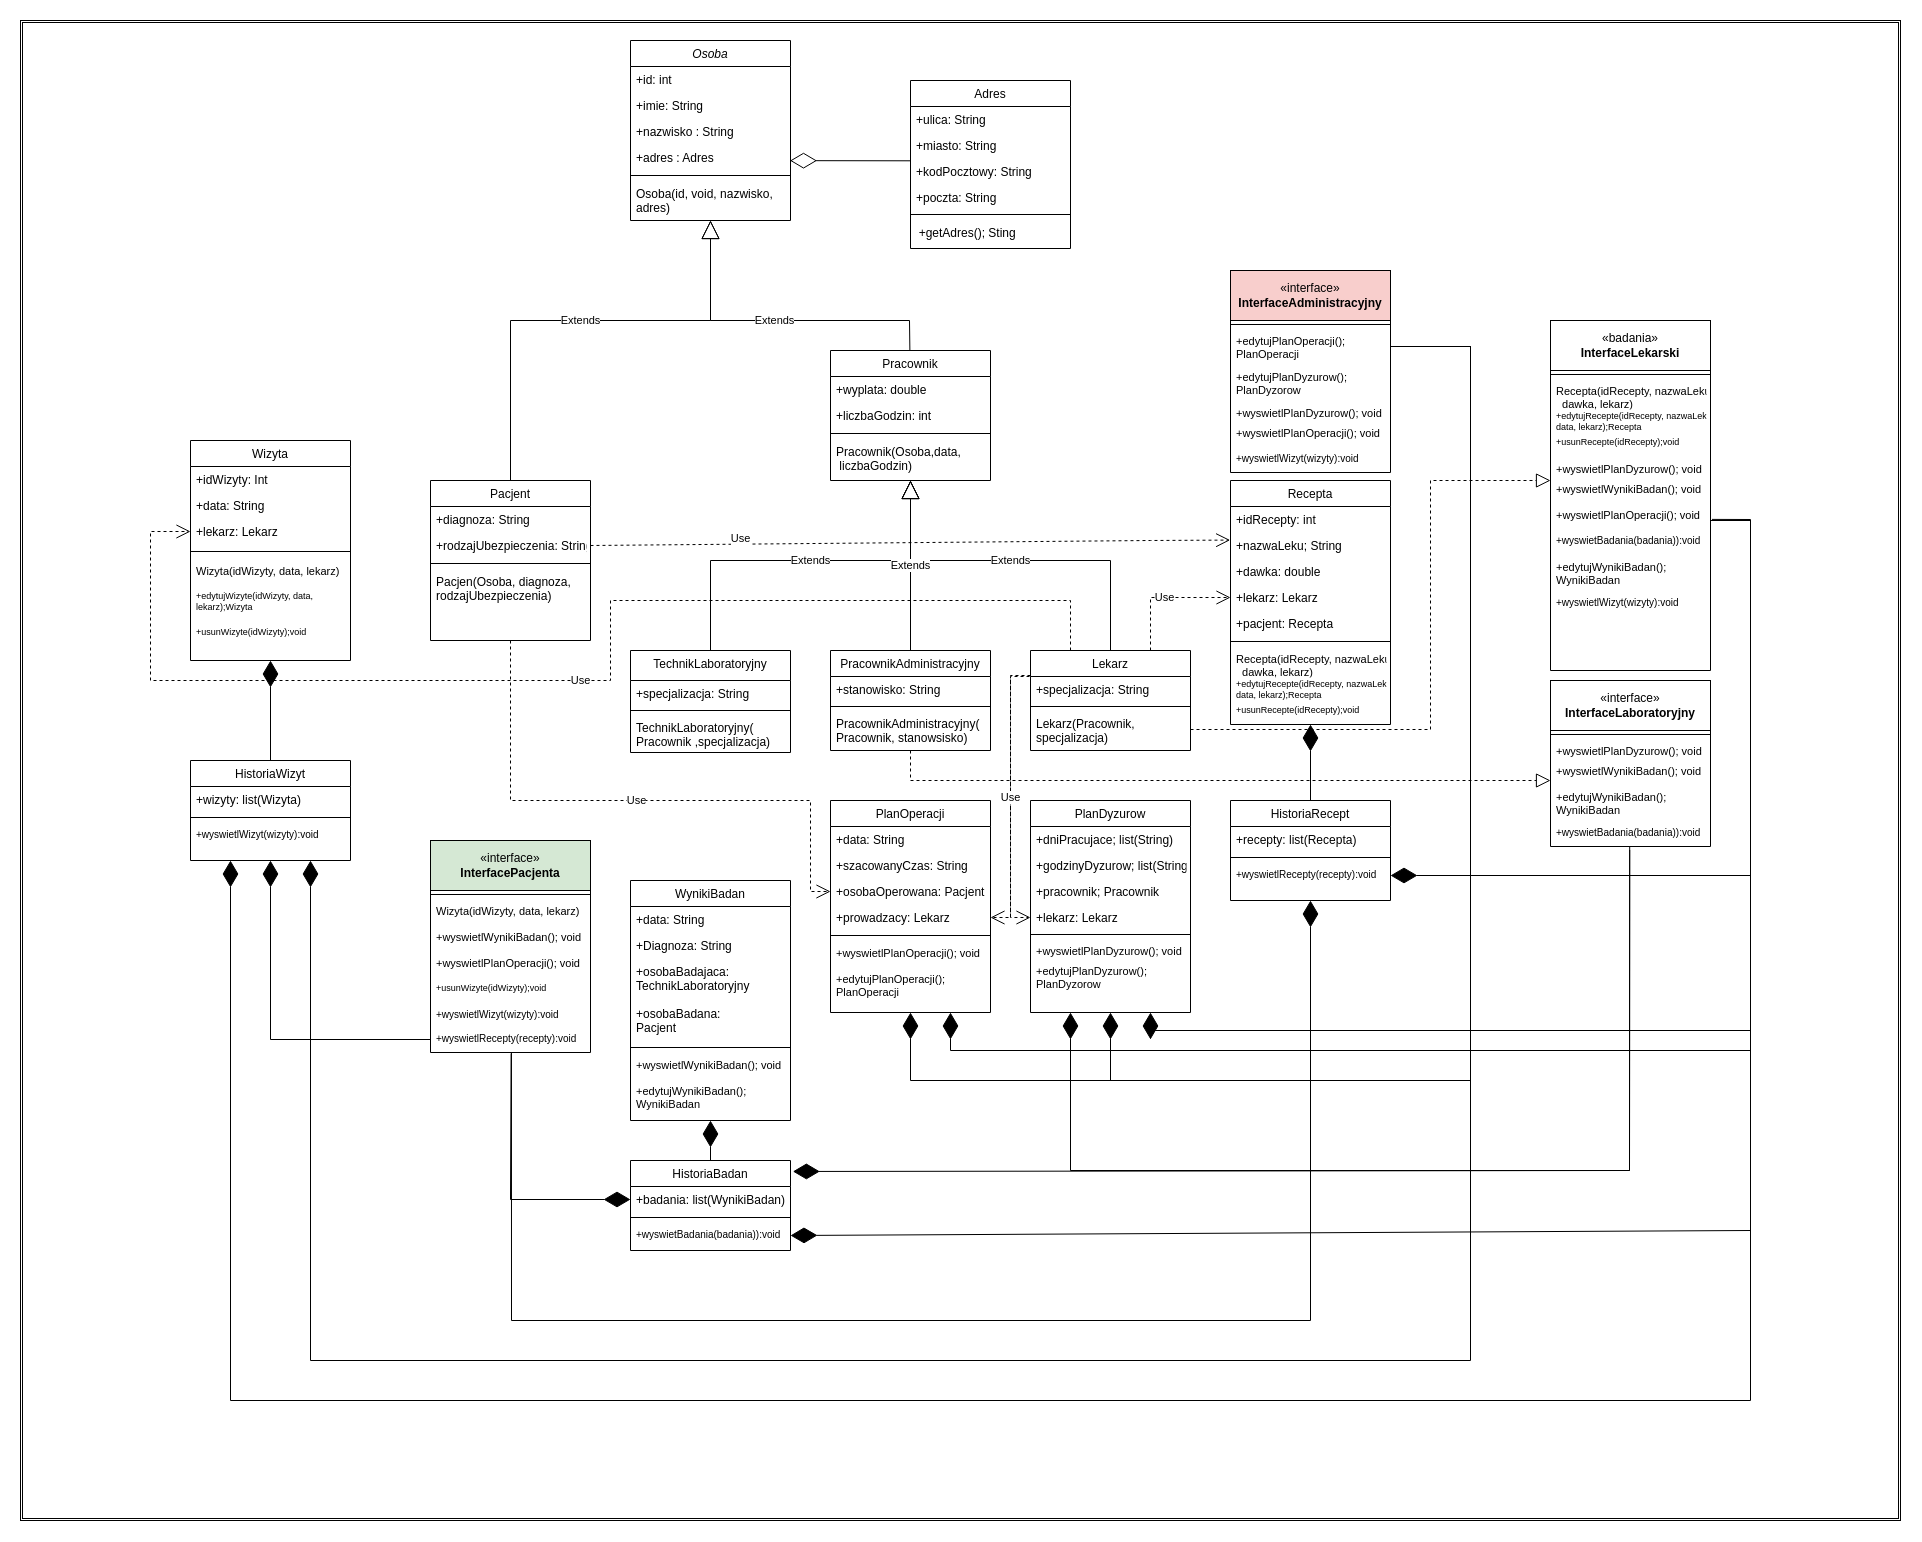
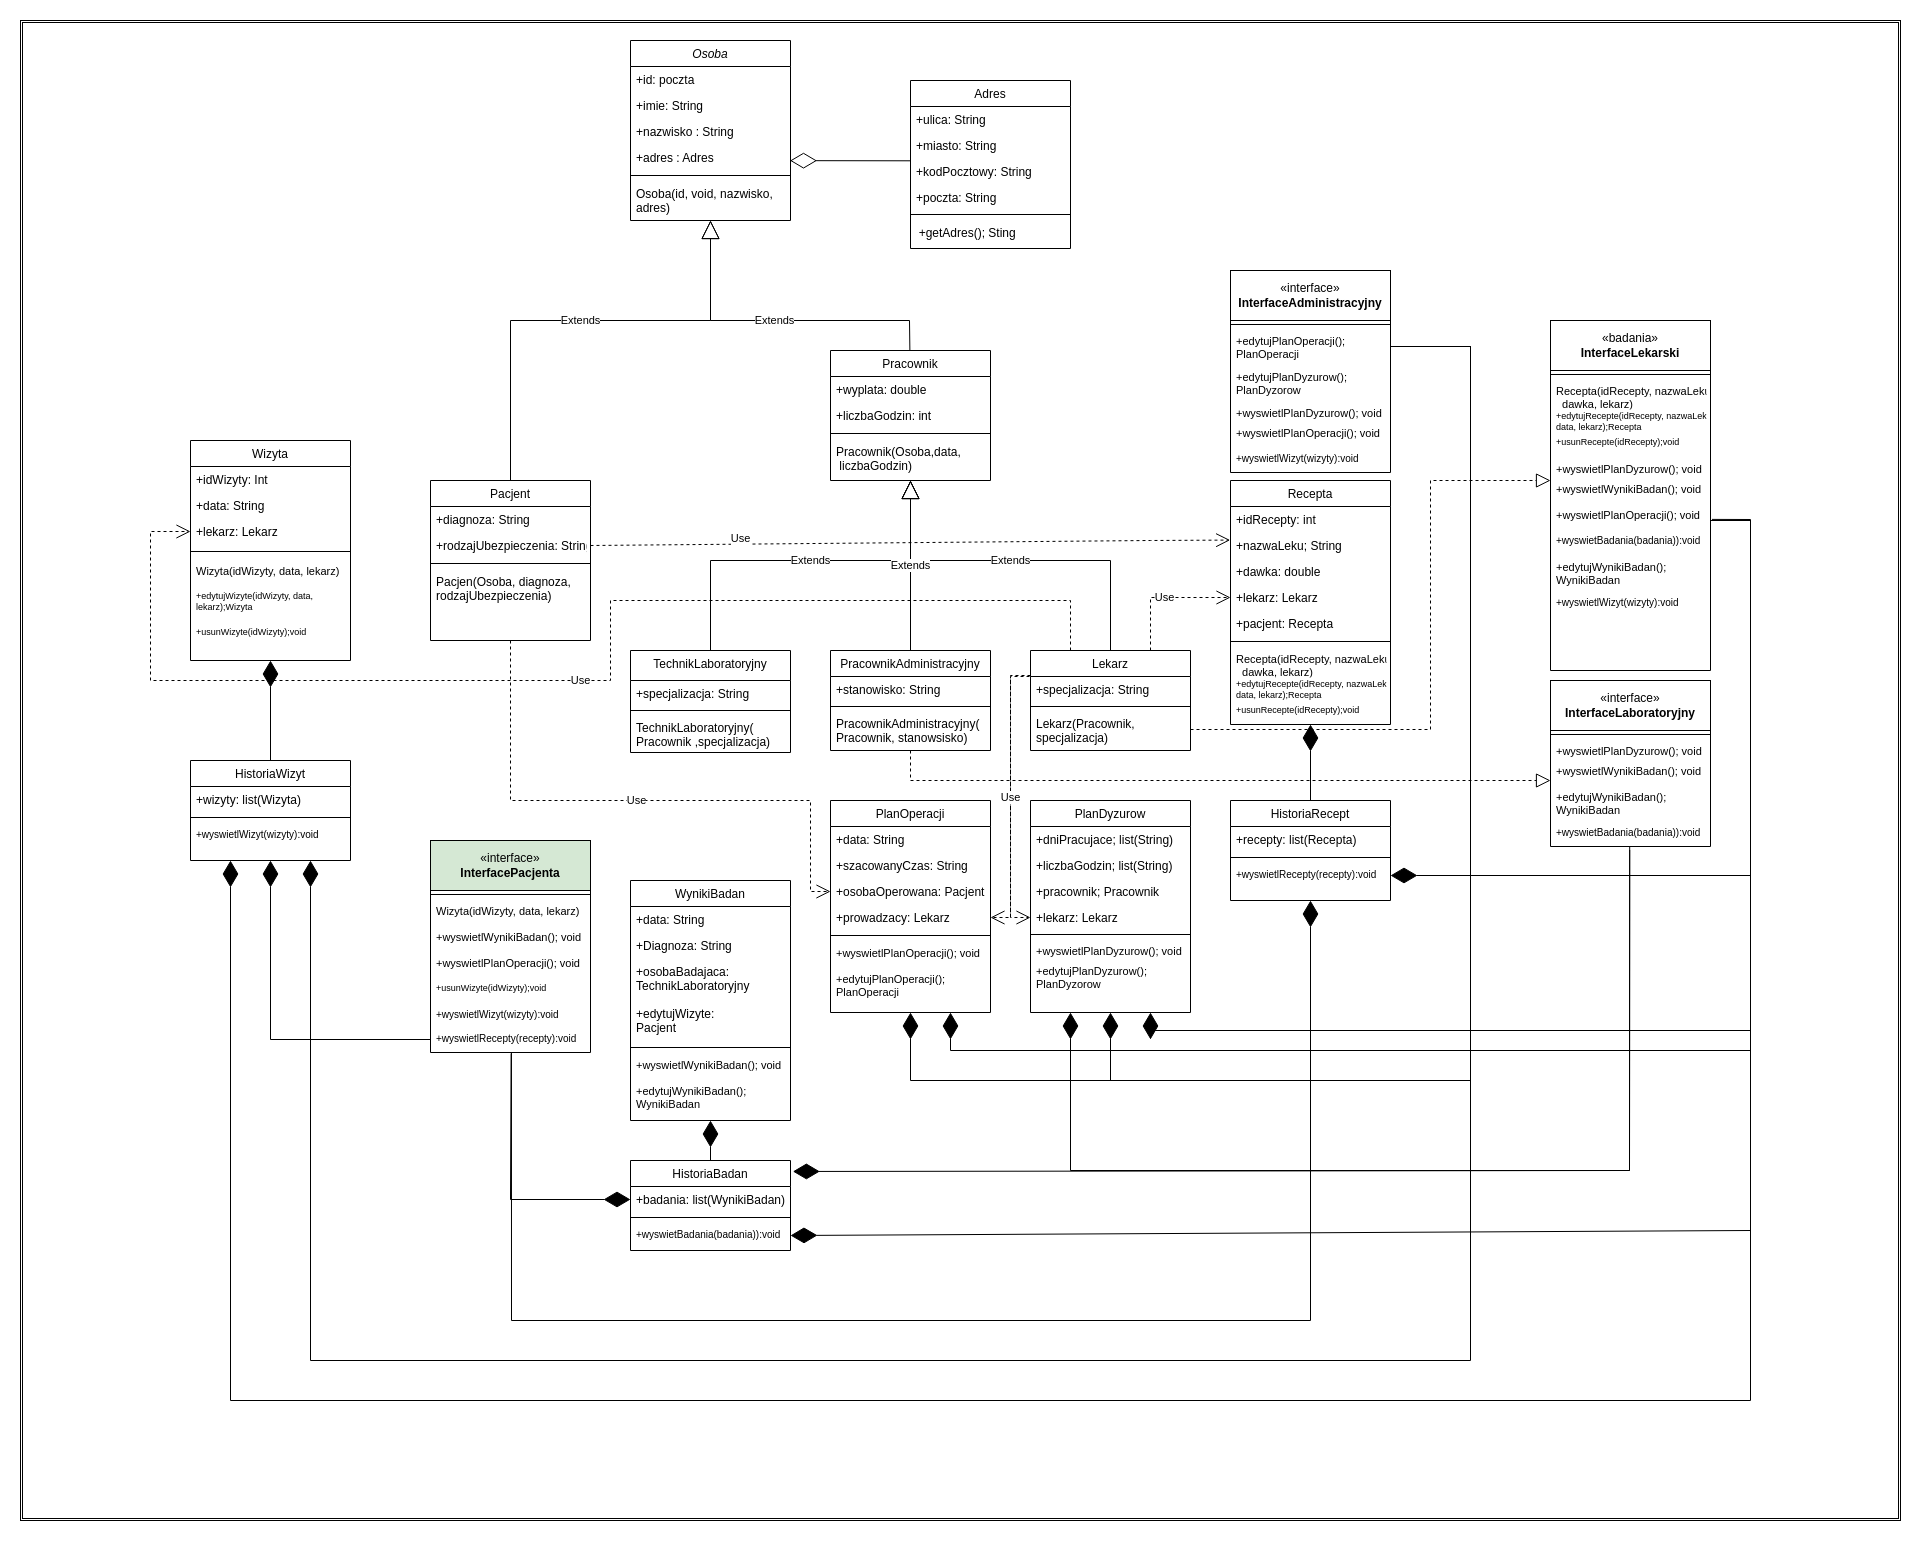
(657, 80) -> (668, 80)
(1311, 296) -> (1311, 296)
(1124, 866) -> (1114, 866)
(678, 1014) -> (680, 1014)
